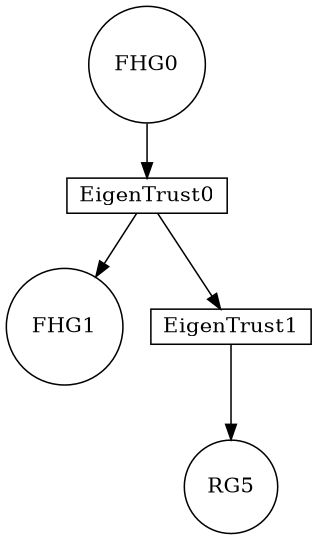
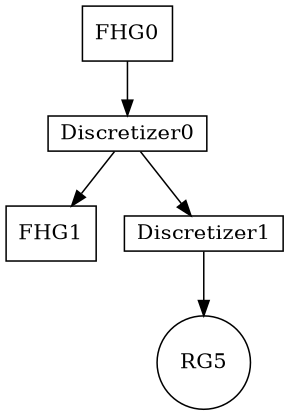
(147, 65) -> (127, 34)
(147, 196) -> (127, 134)
(65, 327) -> (51, 234)
(231, 327) -> (204, 234)
